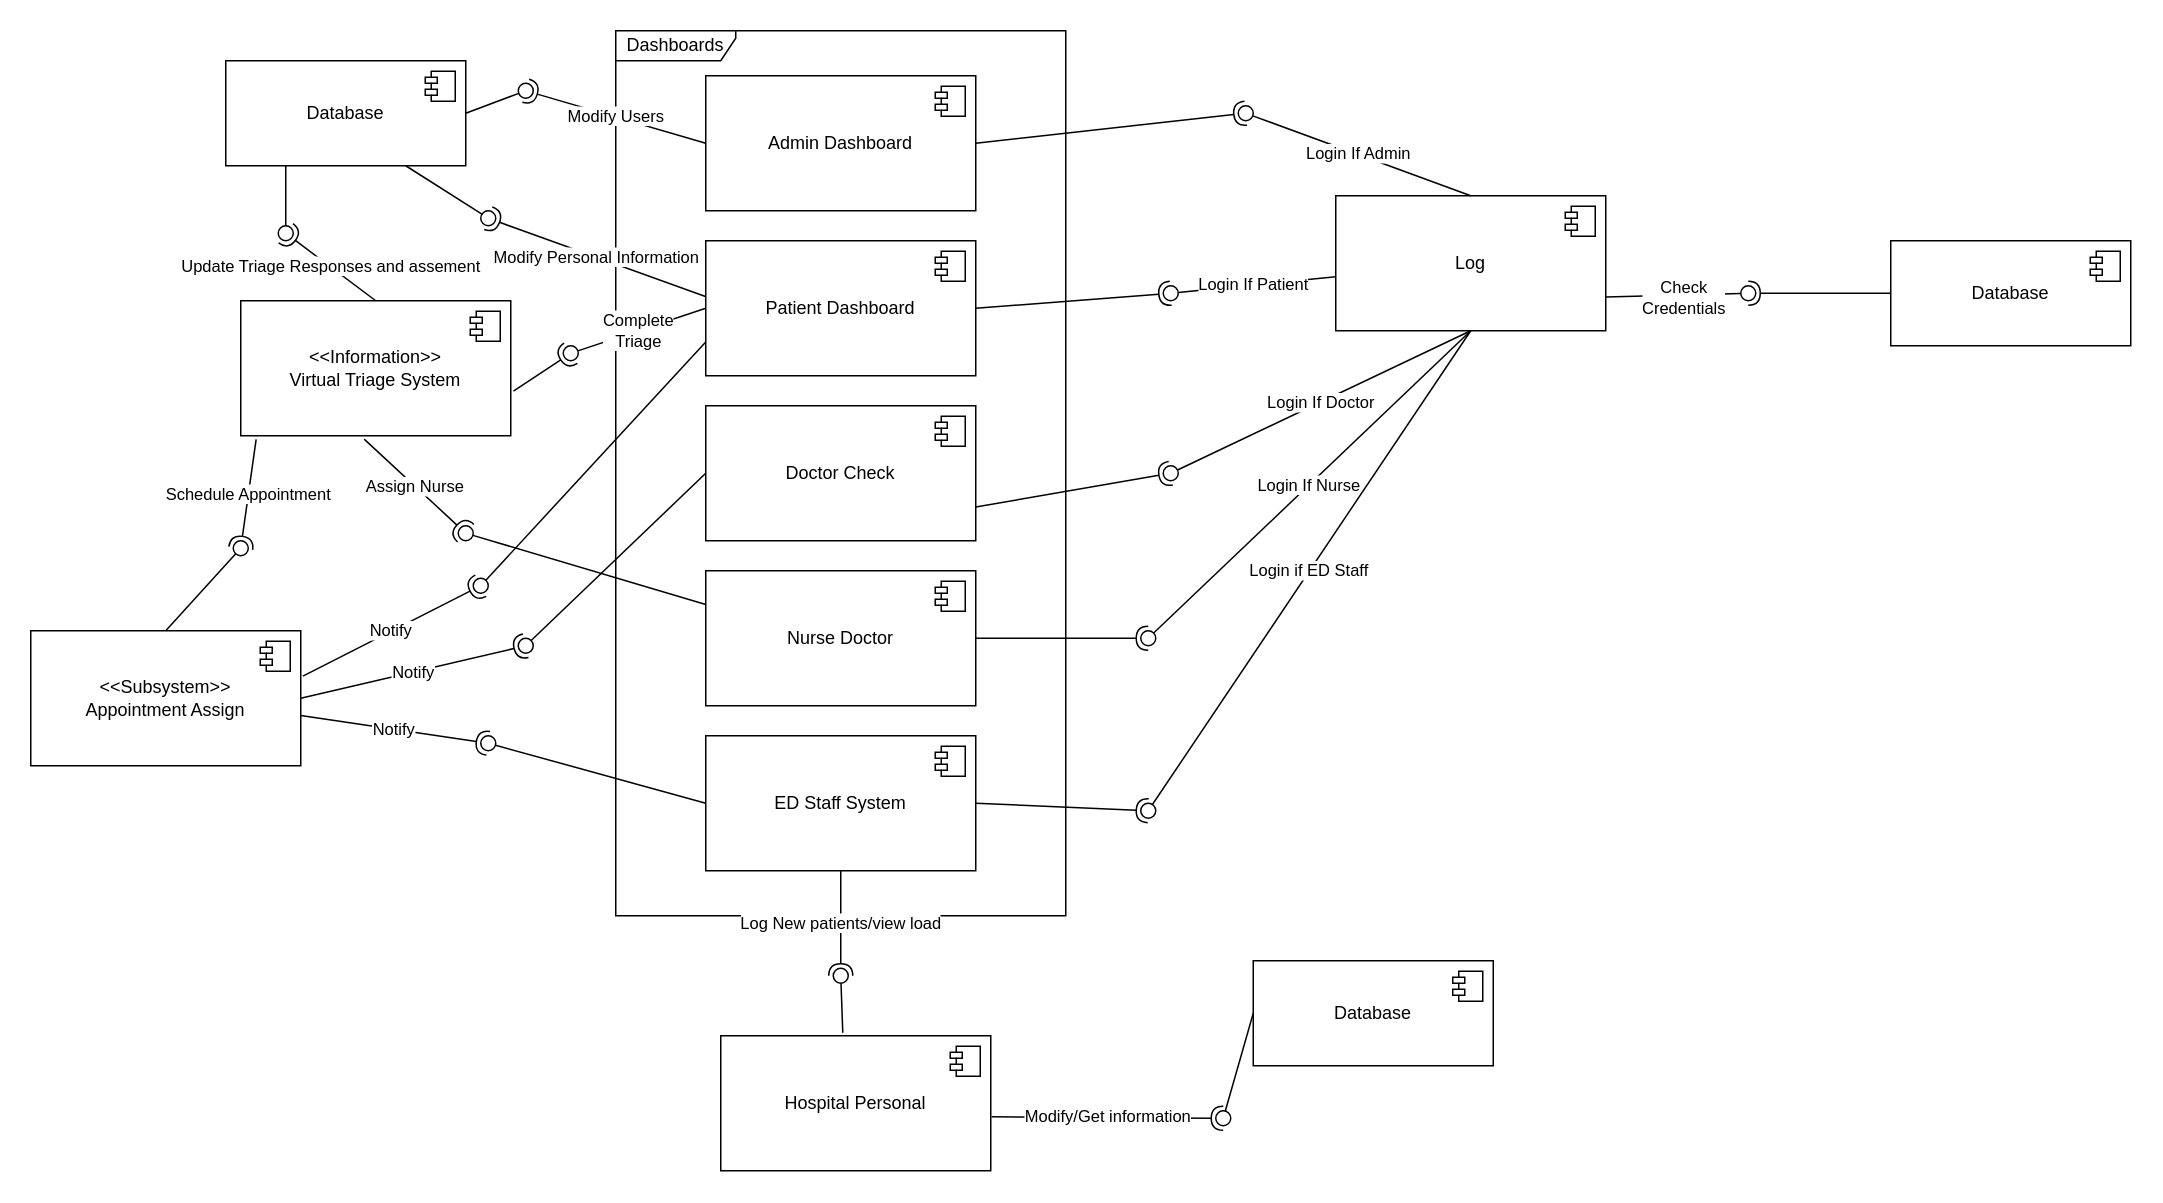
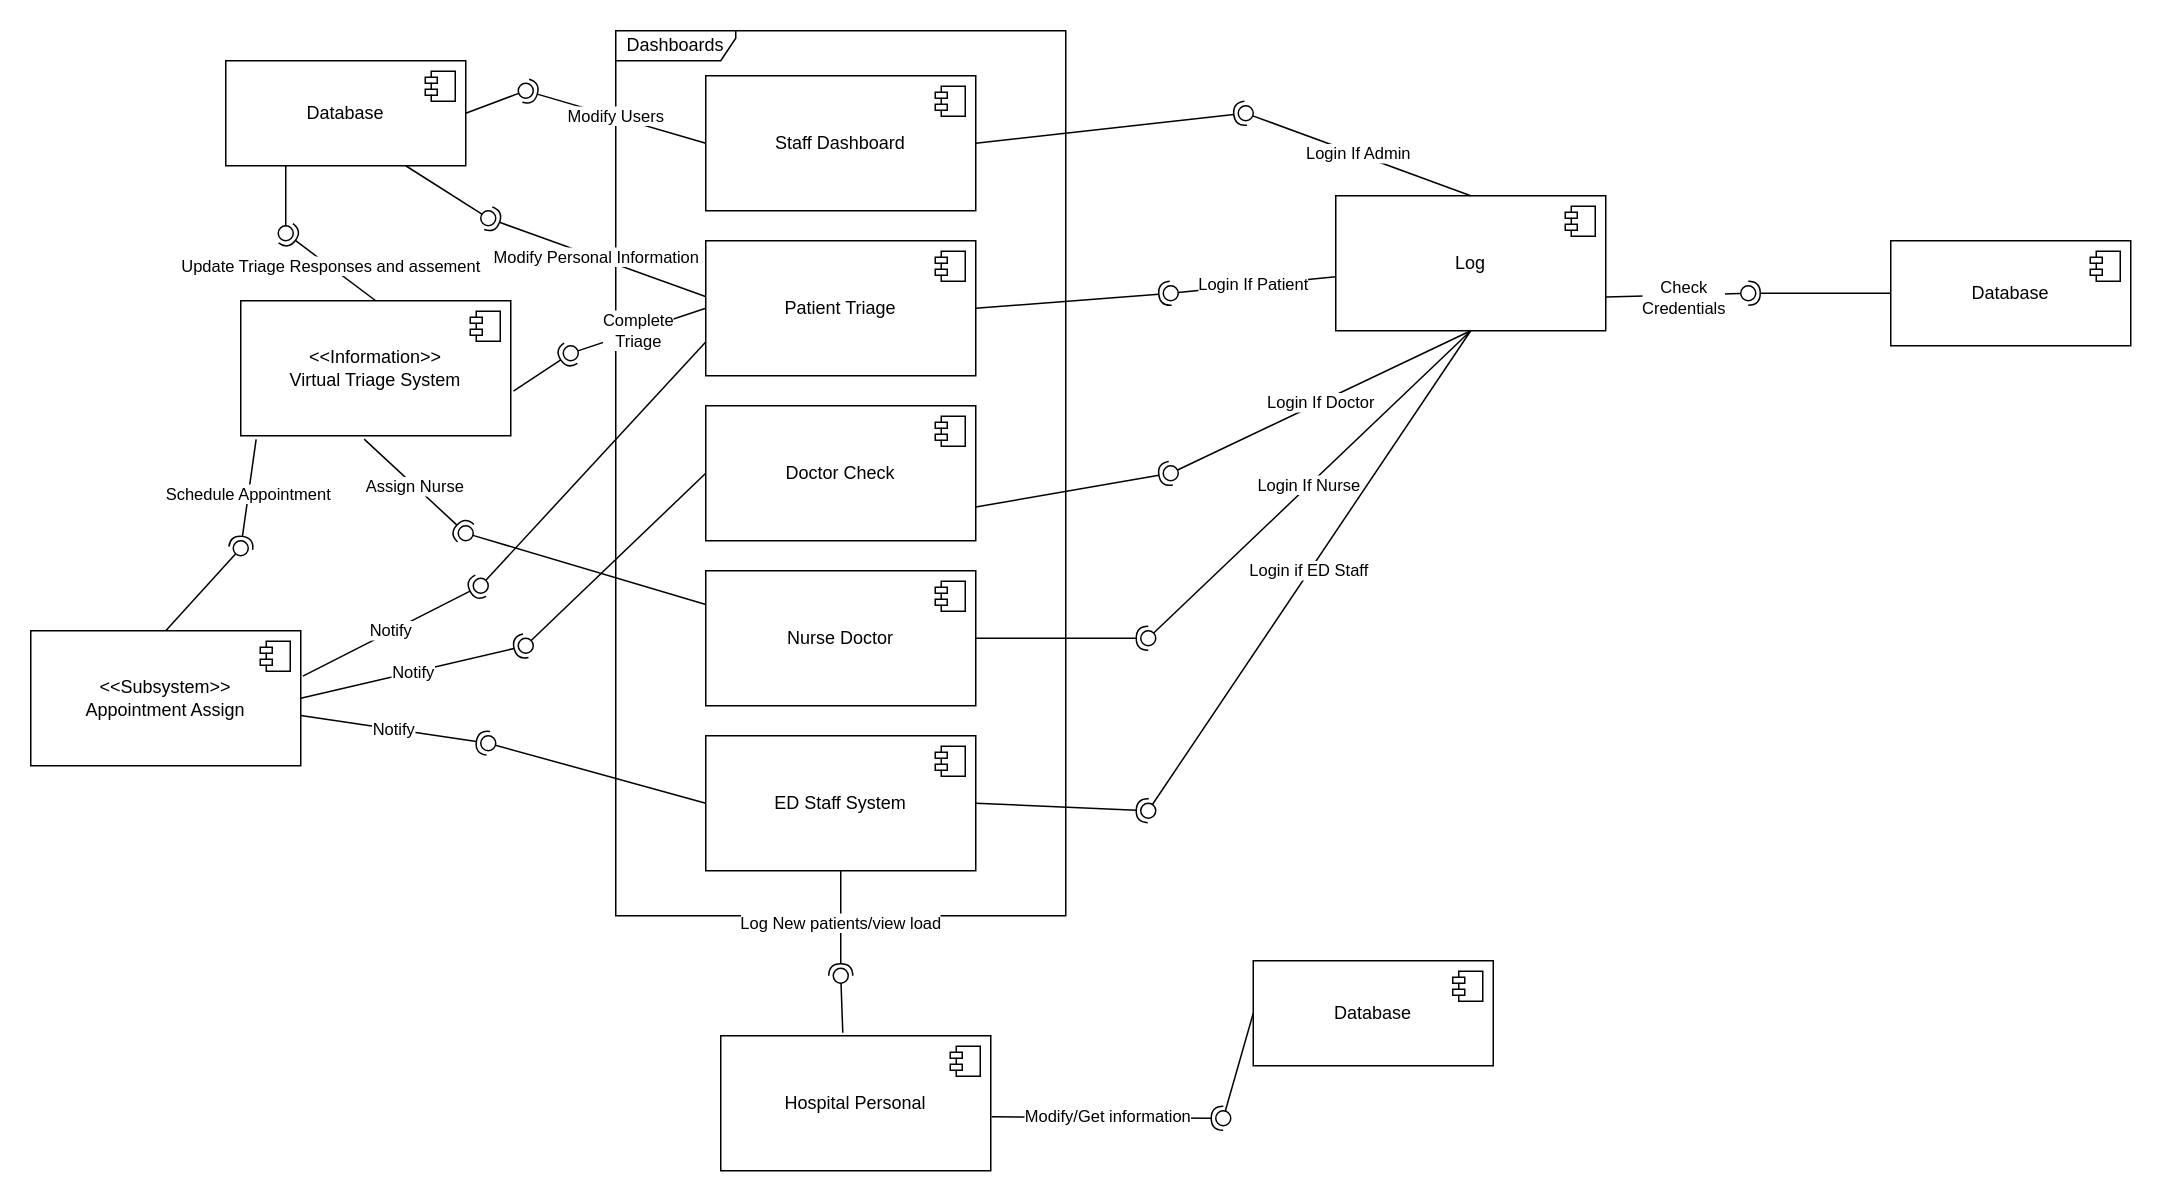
(841, 143) -> (841, 143)
(841, 308) -> (841, 308)
